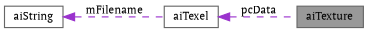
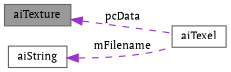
(263, 17) -> (127, 27)
